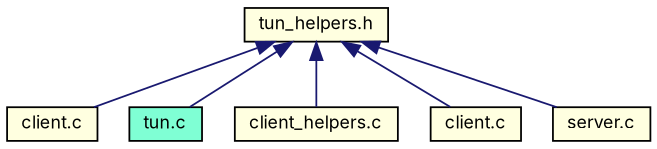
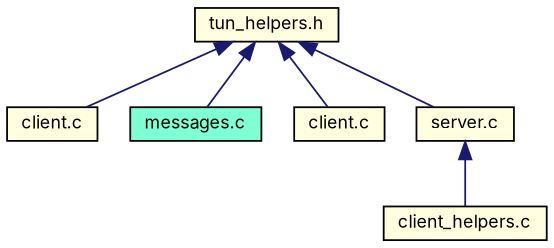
(316, 84) -> (465, 183)
(166, 124) -> (196, 124)
